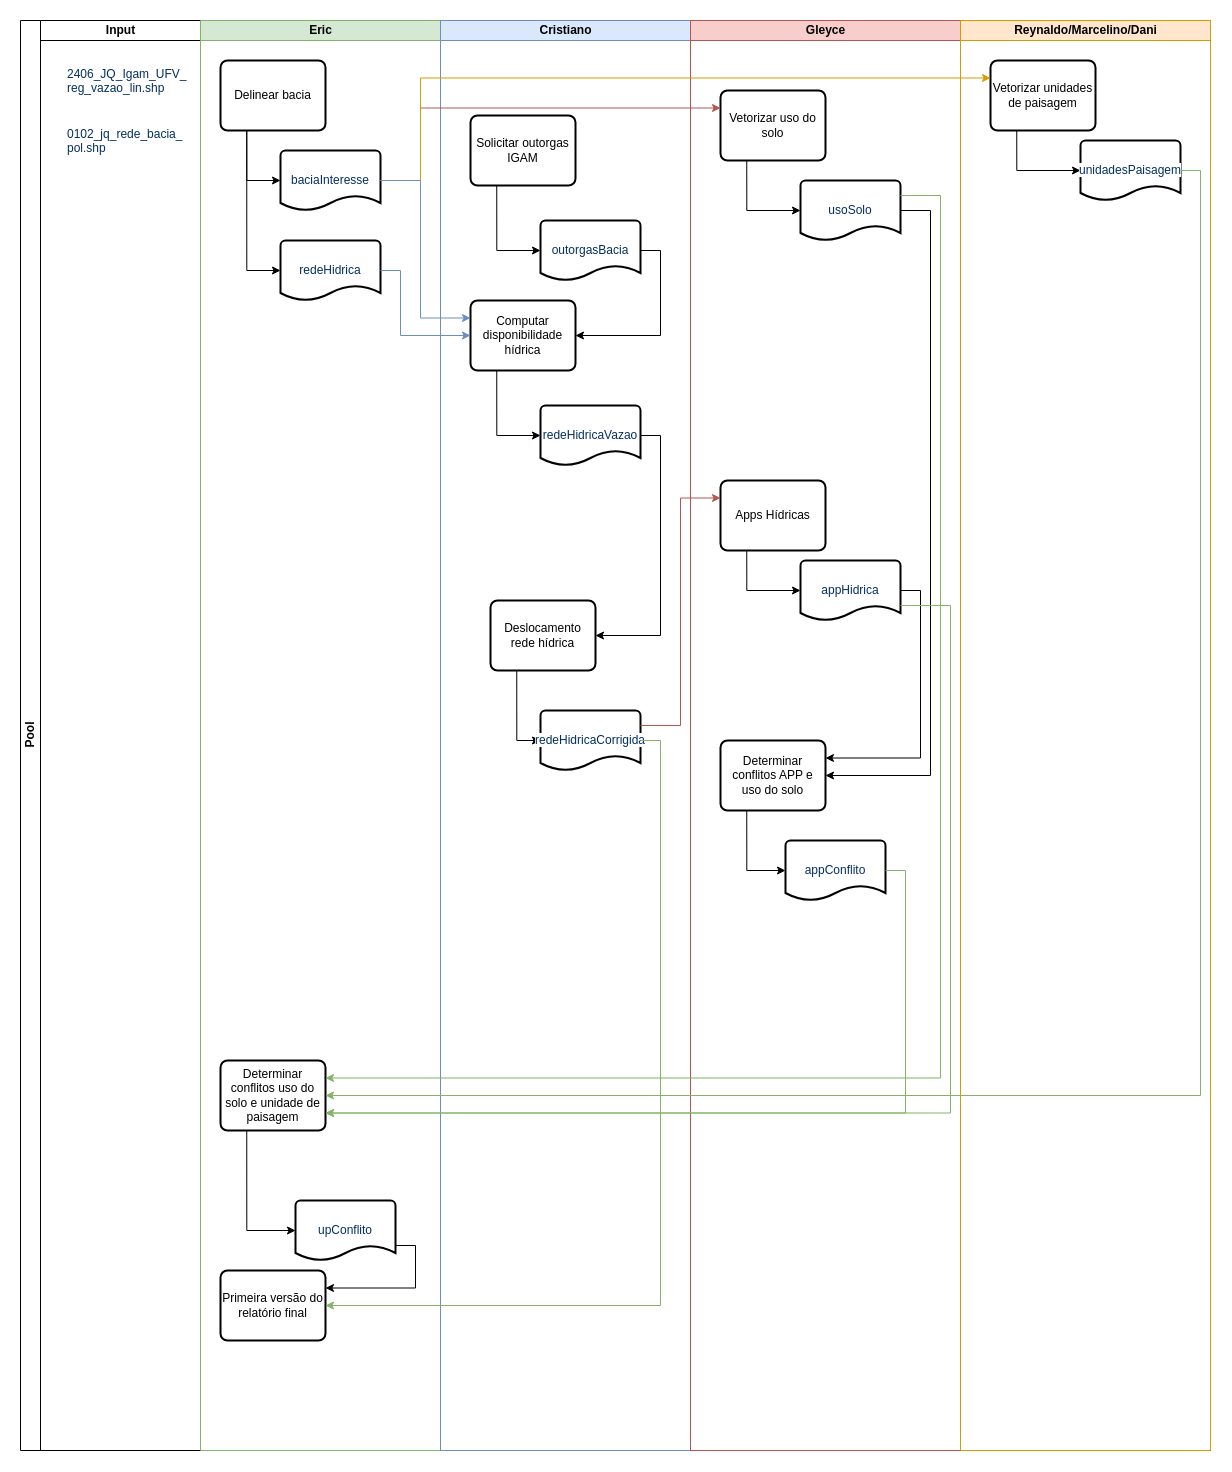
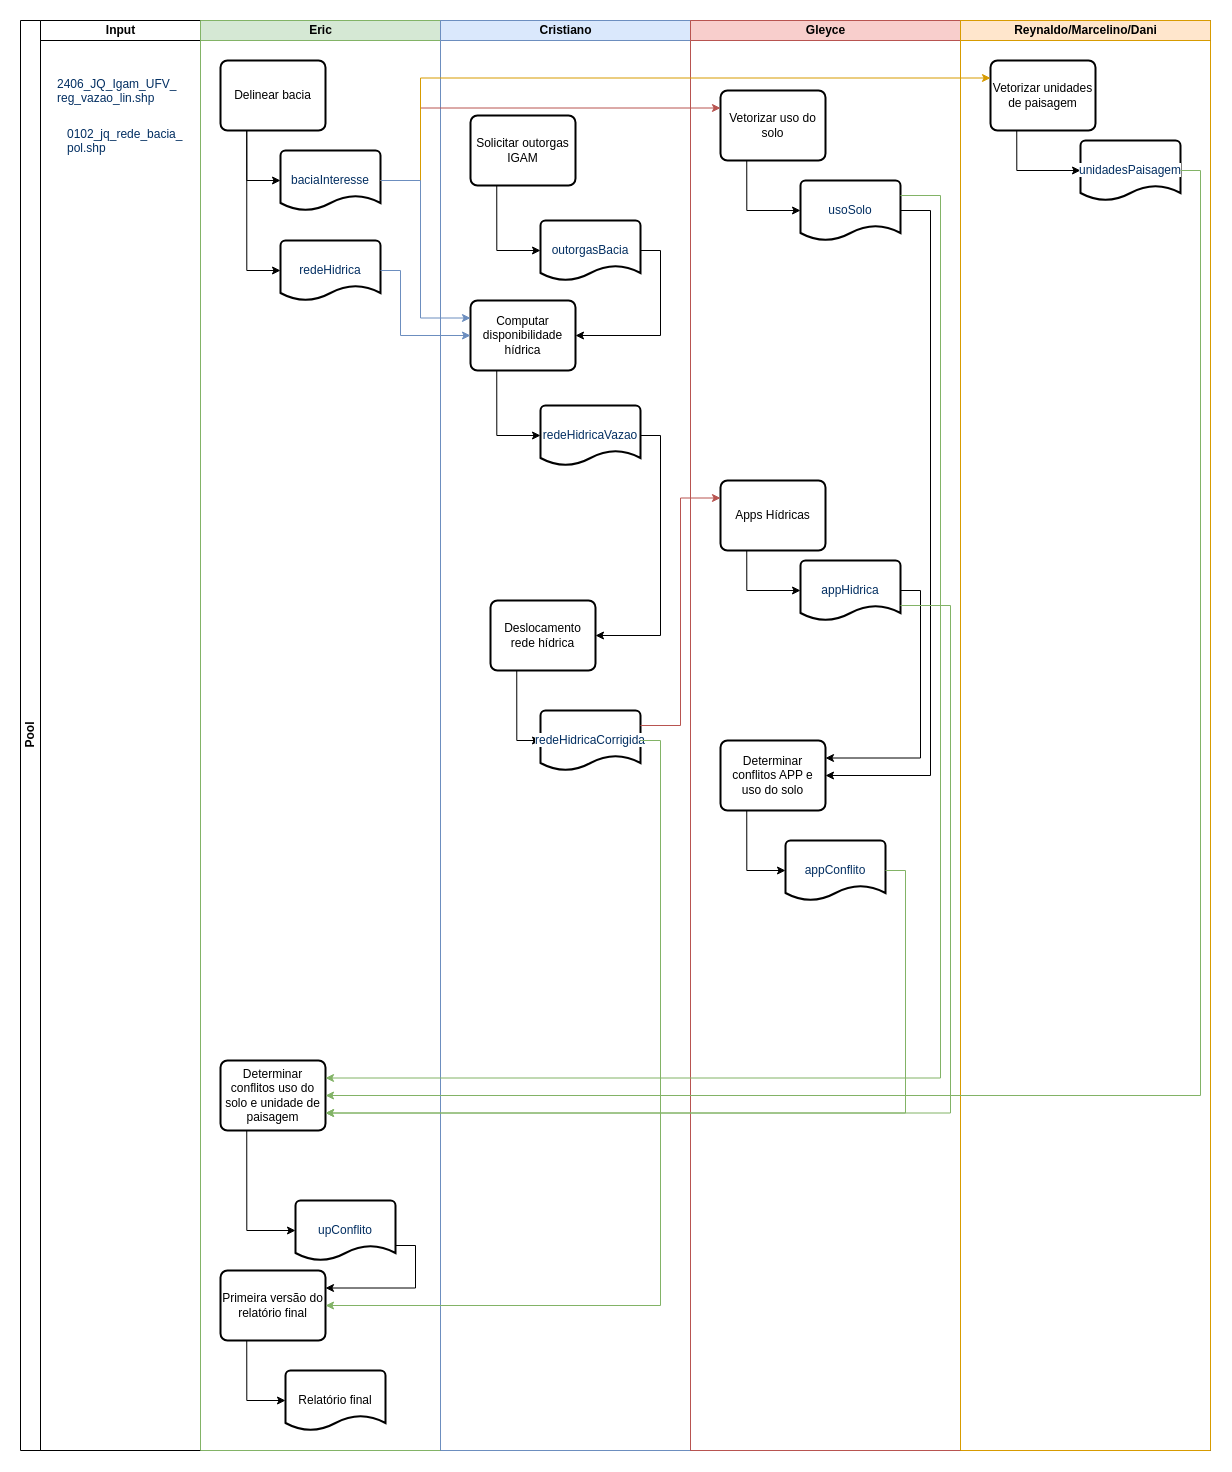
(128, 76) -> (118, 86)
none -> (247, 1387)
none -> (336, 1401)
